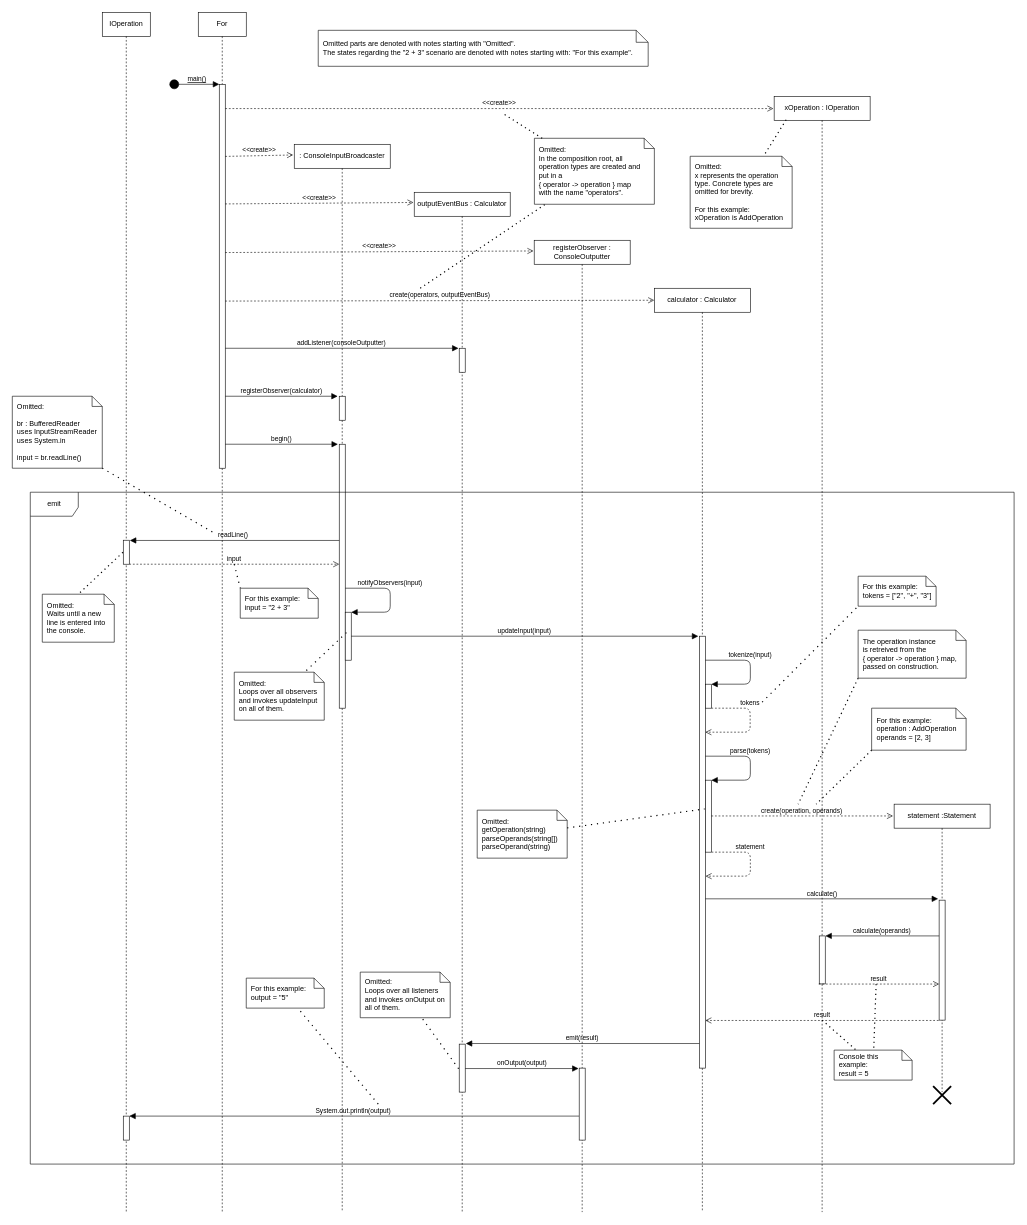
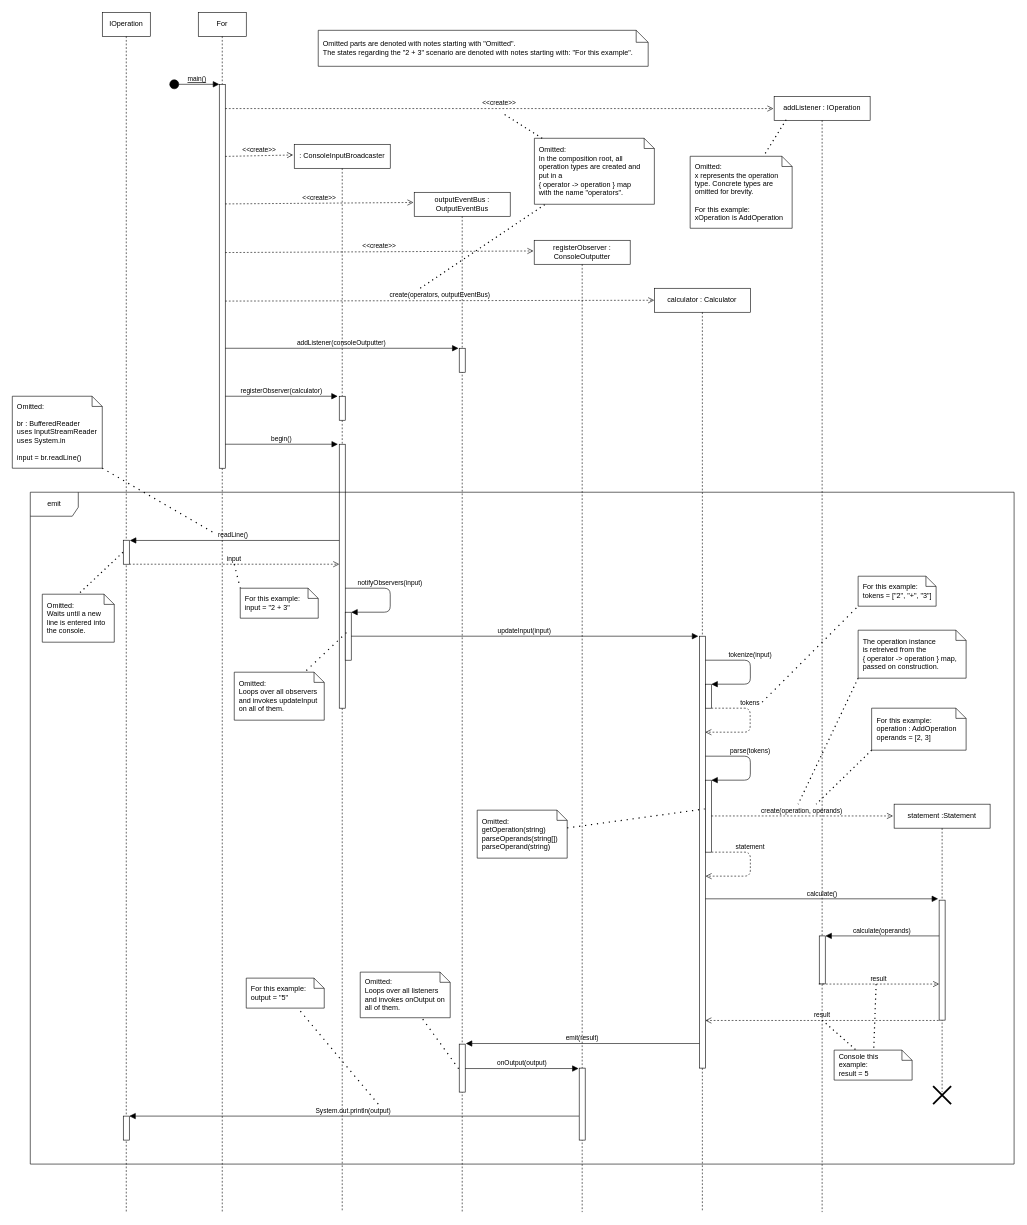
(822, 108) -> (822, 108)
(462, 204) -> (462, 204)
